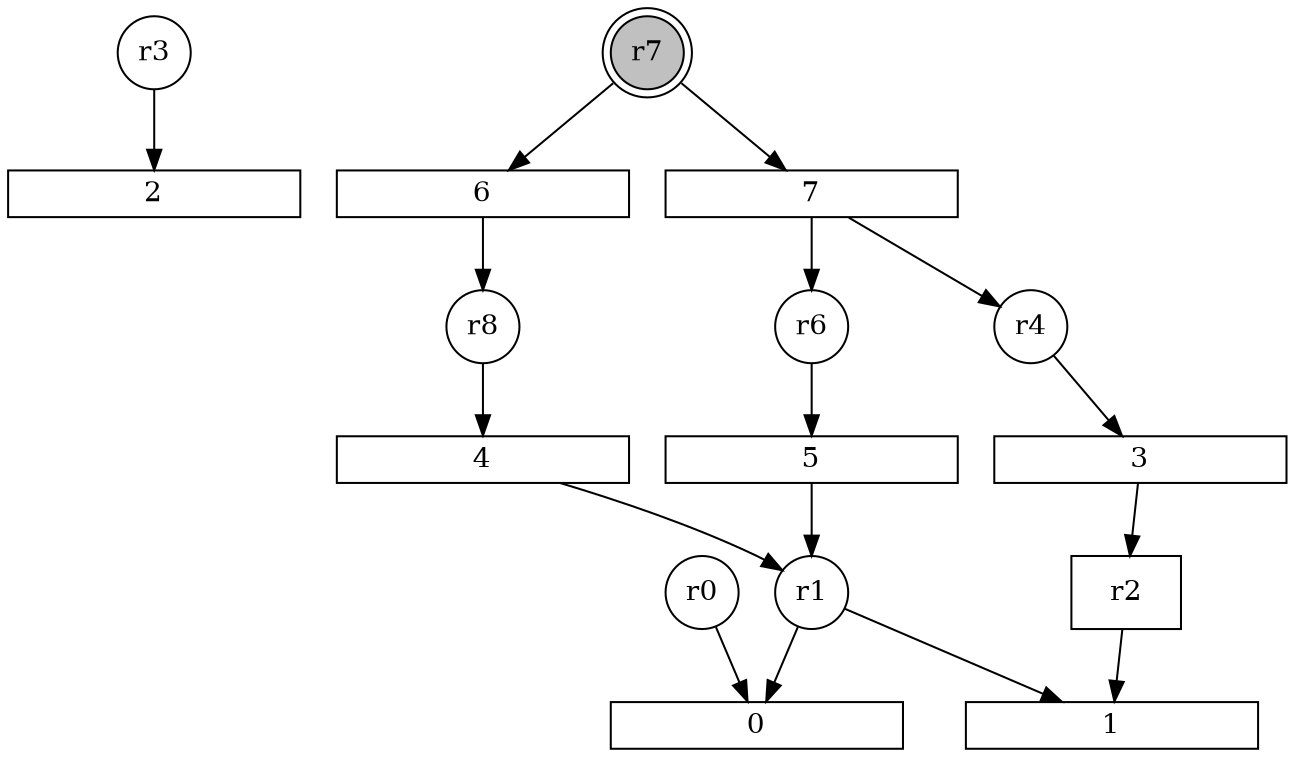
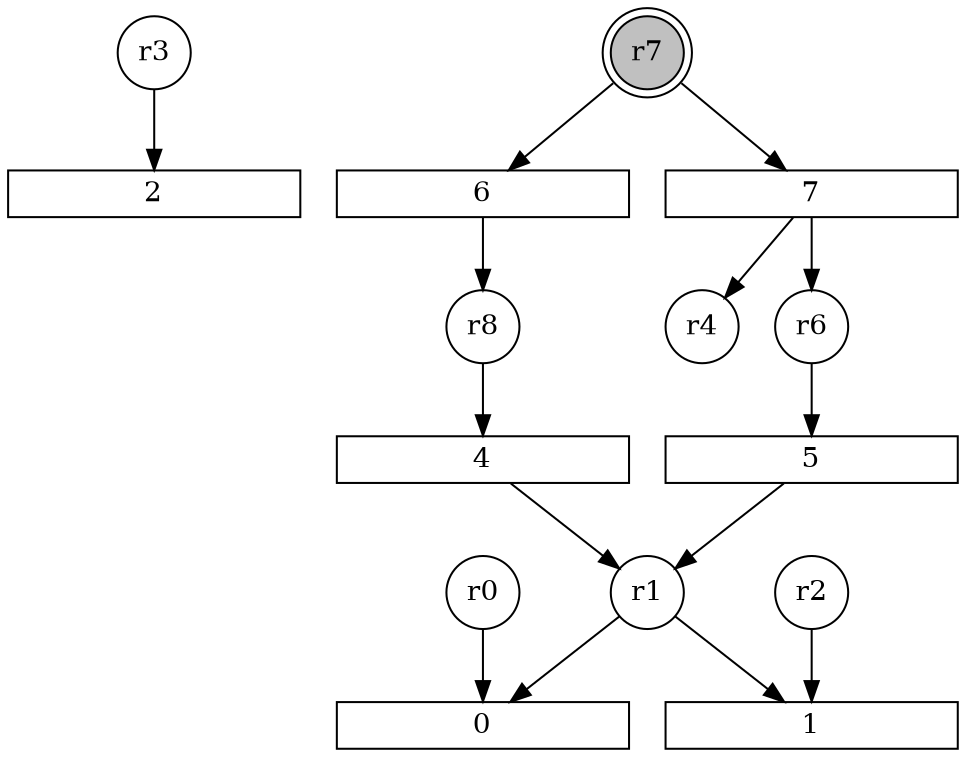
(1140, 460) -> none
(1126, 593) -> (812, 593)
